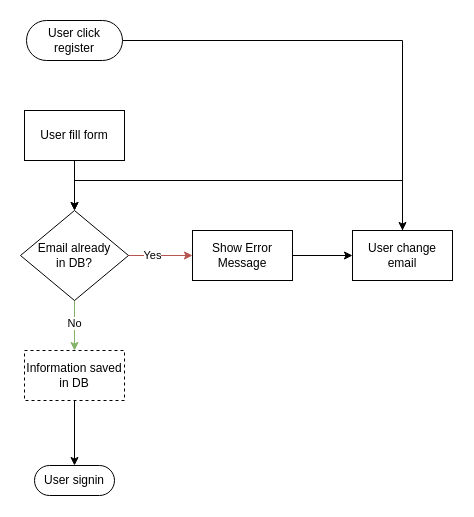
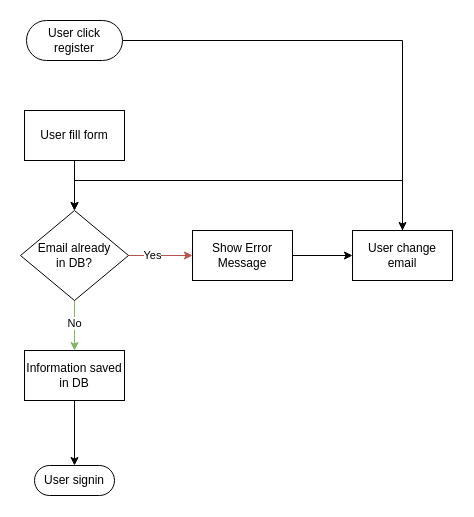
(75, 376) -> (75, 376)
